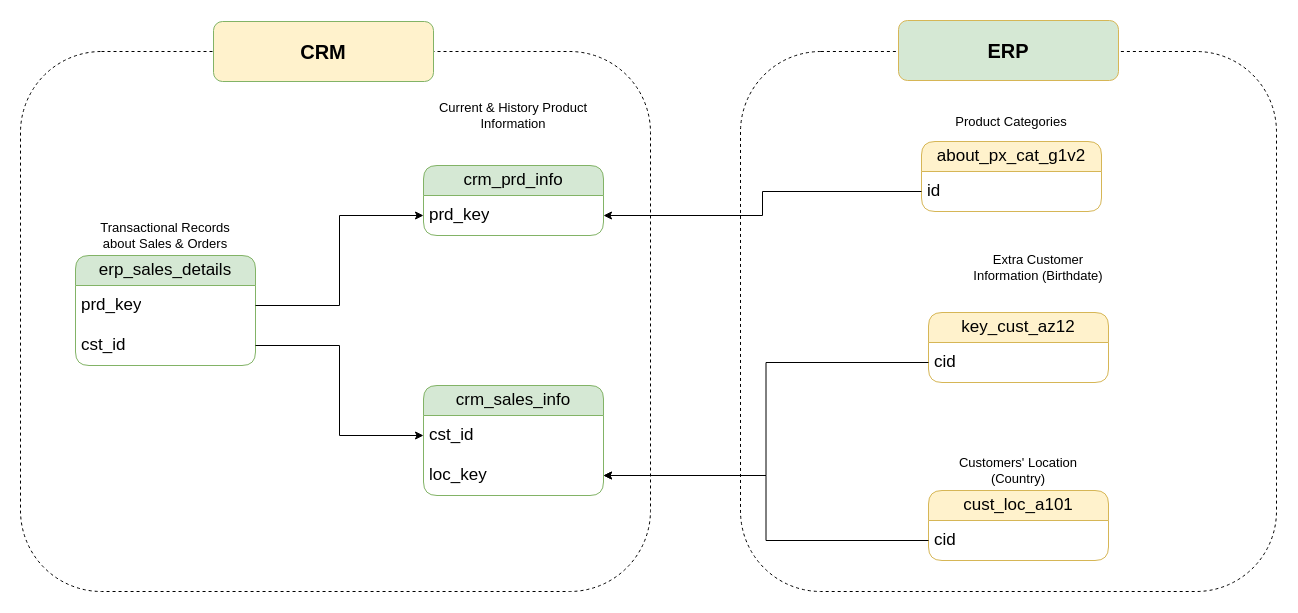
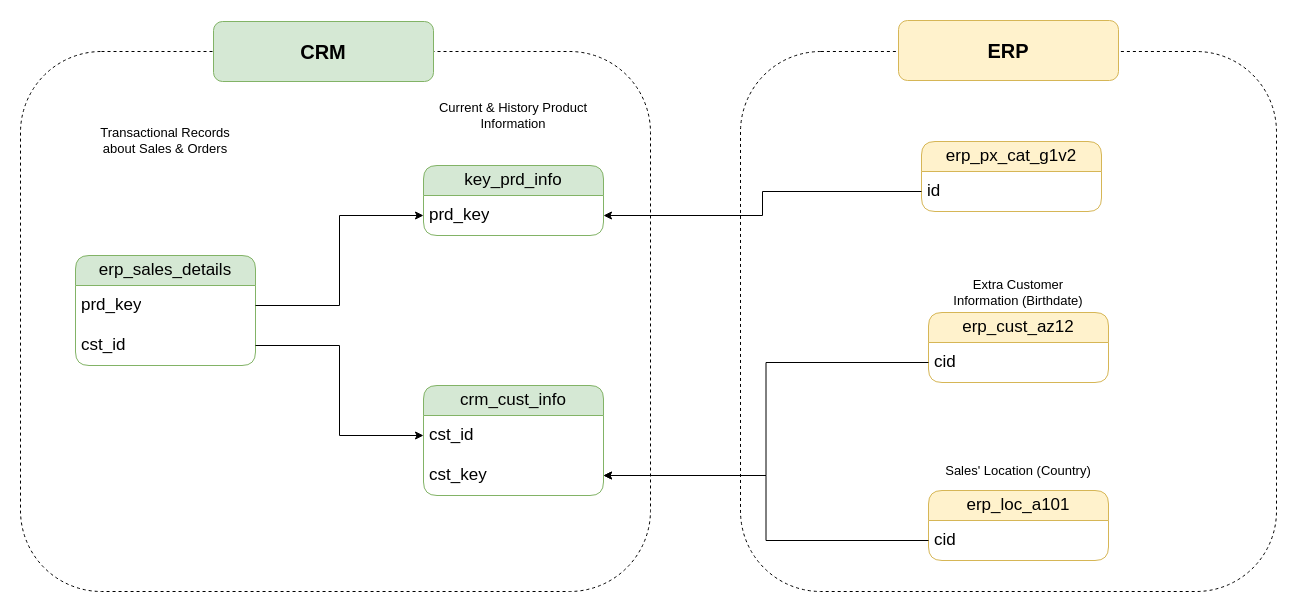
(1009, 51) -> (1009, 51)
(324, 52) -> (324, 52)
(1012, 122) -> none
(1012, 157) -> (1012, 157)
(514, 181) -> (514, 181)
(166, 236) -> (166, 141)
(1039, 268) -> (1019, 293)
(1019, 328) -> (1019, 328)
(514, 401) -> (514, 401)
(1019, 471) -> (1019, 471)
(461, 476) -> (463, 476)
(1019, 506) -> (1019, 506)
